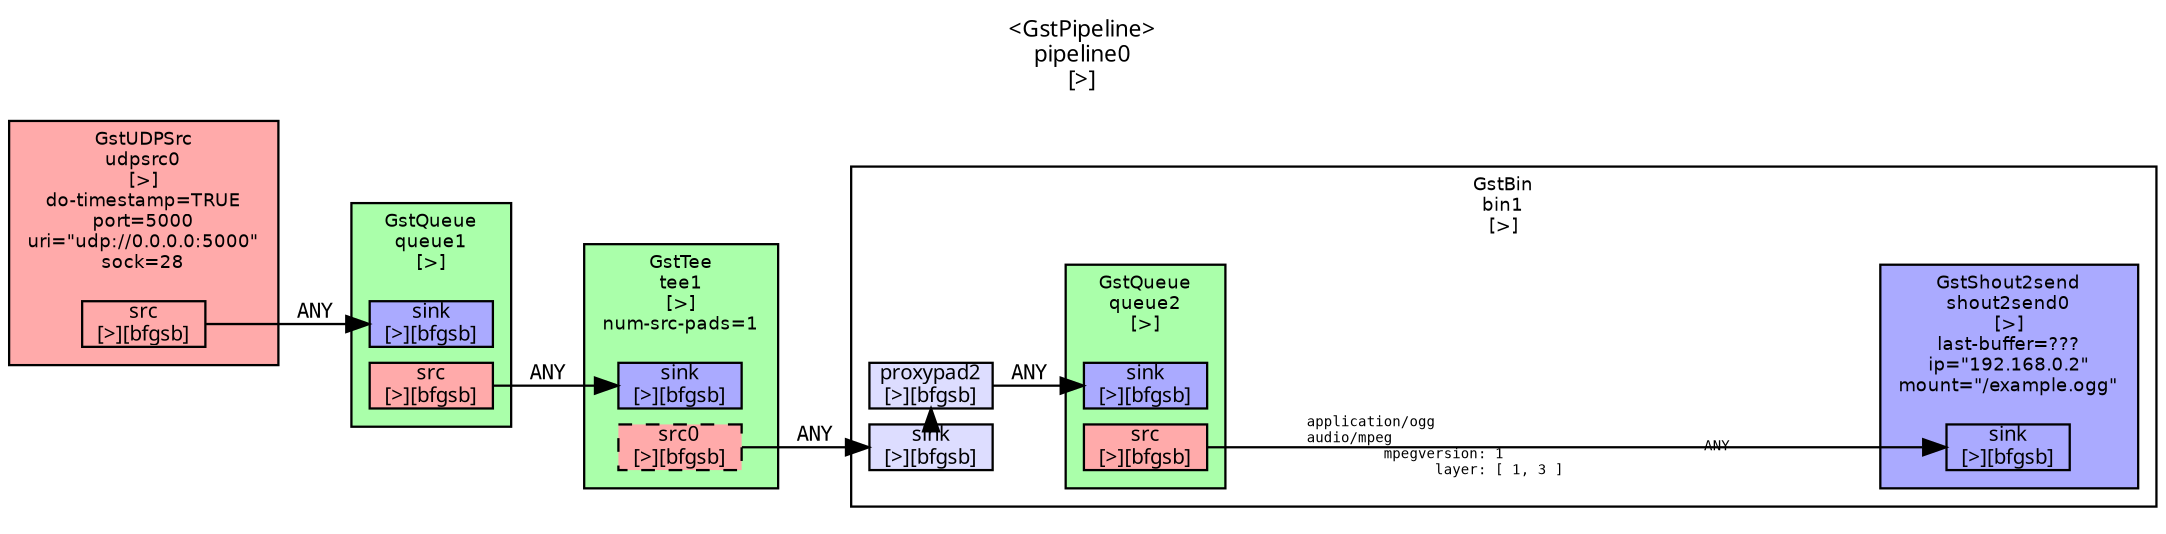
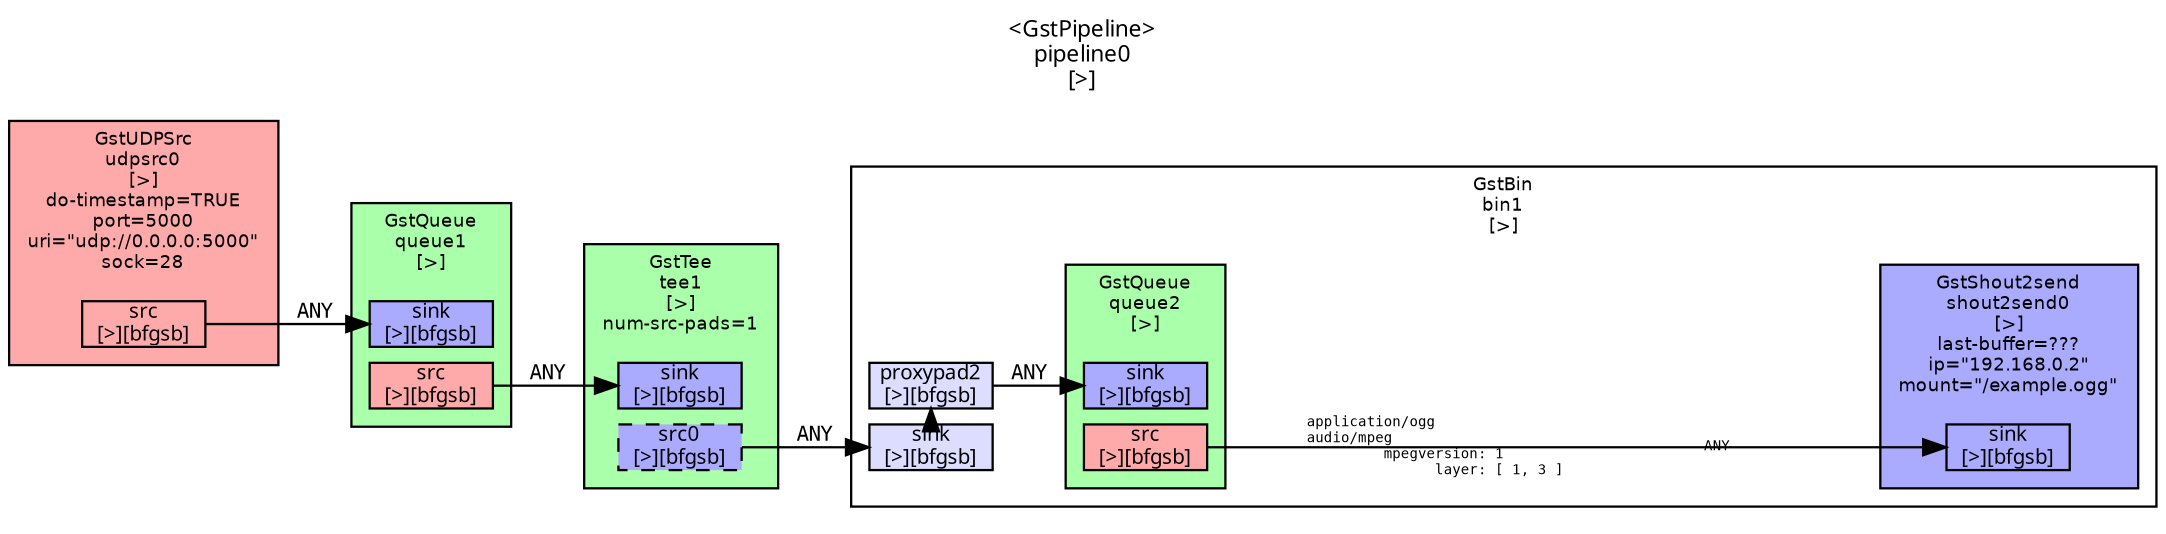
(680, 447) -> (680, 447)
